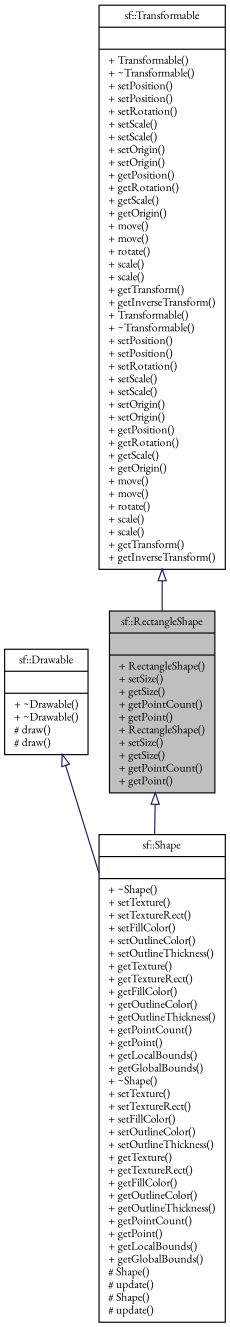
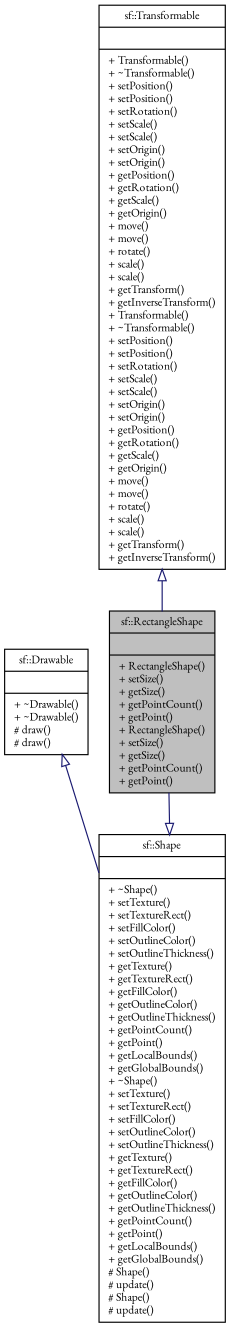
(155, 820) -> (169, 808)
